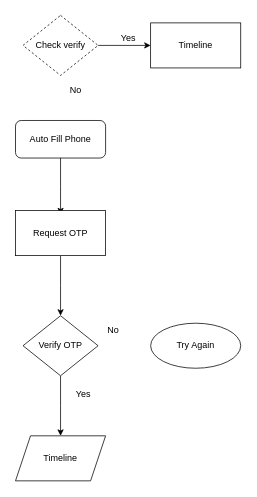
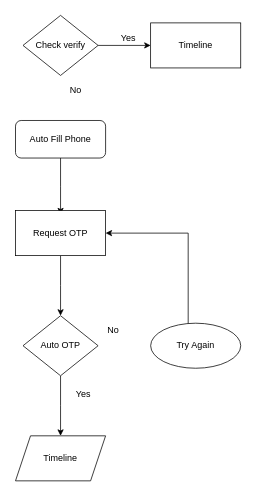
(60, 45) -> (60, 45)
none -> (188, 277)
(60, 345) -> (60, 345)
